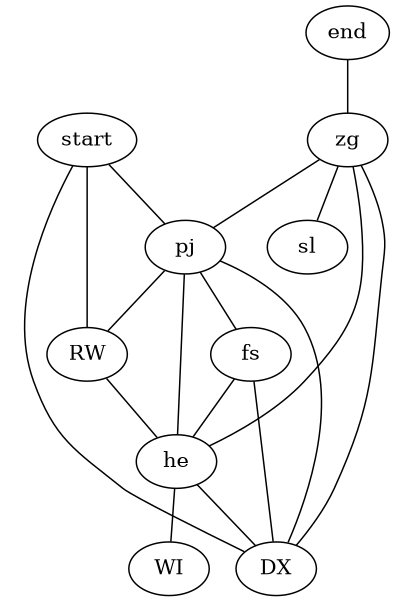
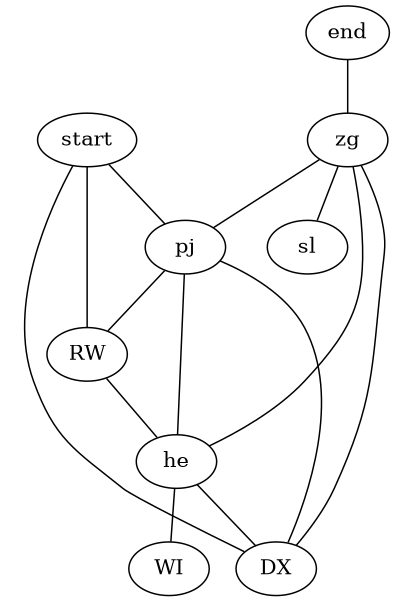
(251, 354) -> none
